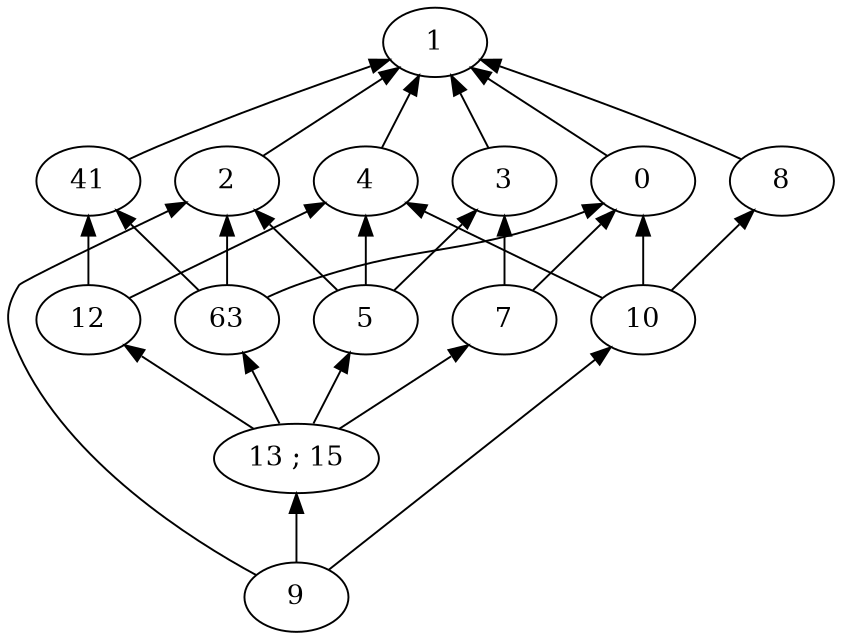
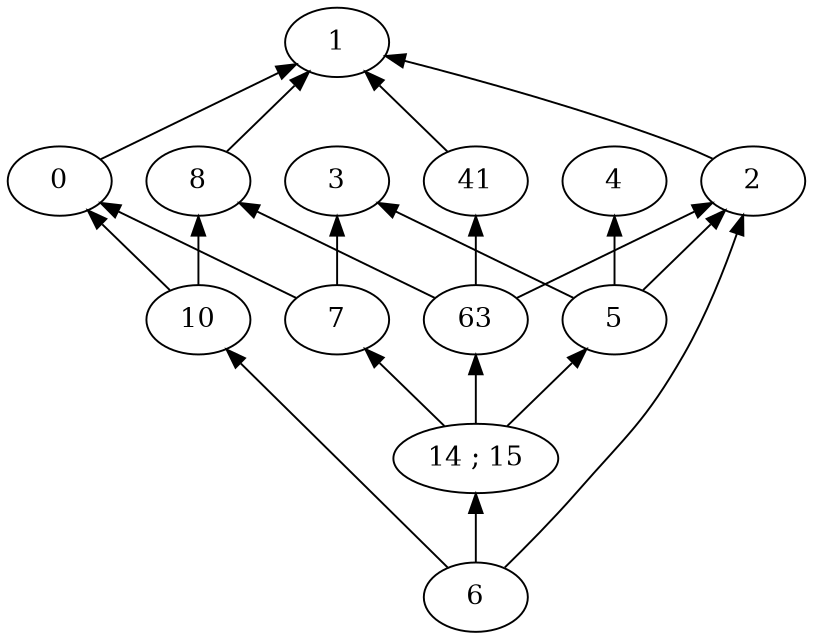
(396, 121) -> none
(474, 121) -> none
(409, 255) -> (350, 257)
(518, 257) -> none
(88, 320) -> none
(296, 458) -> (476, 458)
(296, 597) -> (476, 597)
